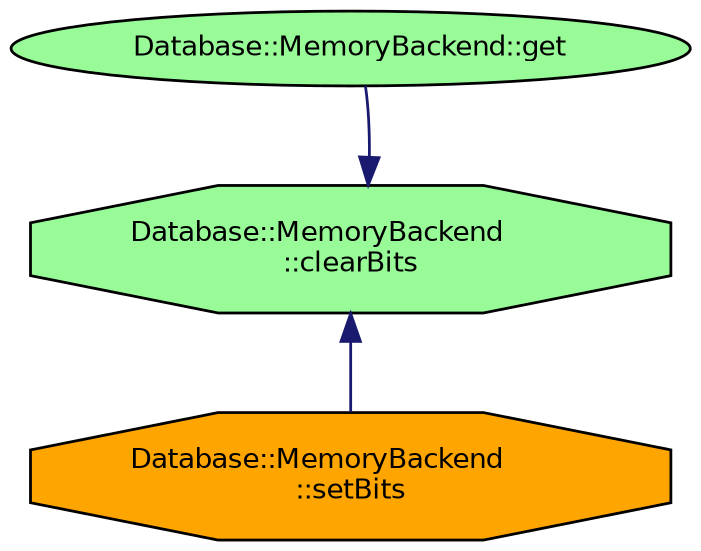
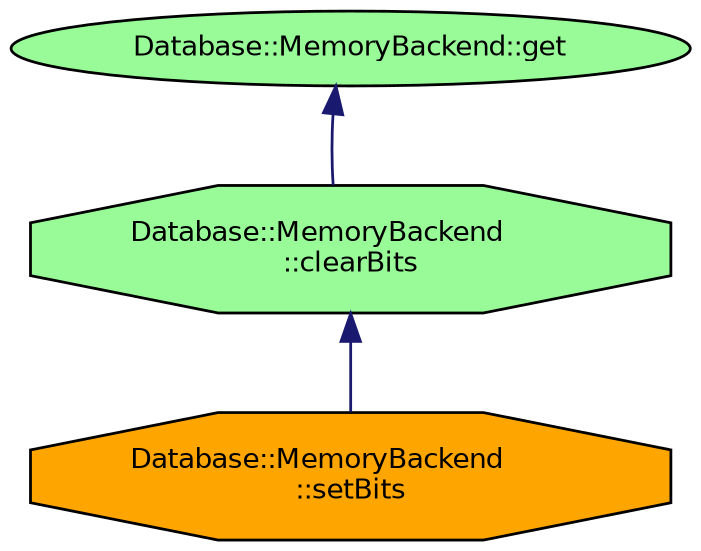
(369, 122) -> (332, 149)
